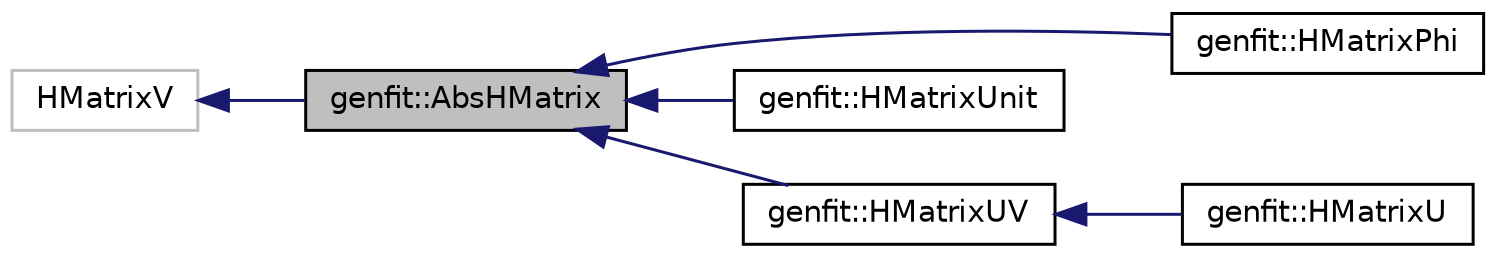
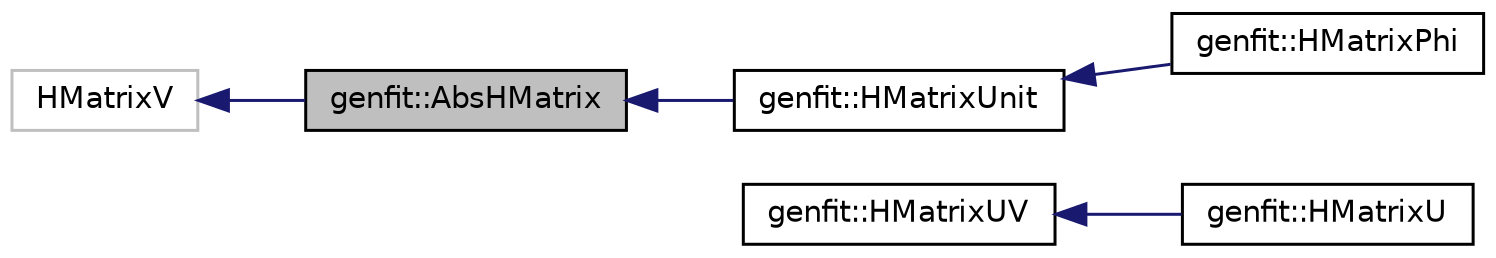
(888, 33) -> (1132, 69)
(697, 161) -> none
